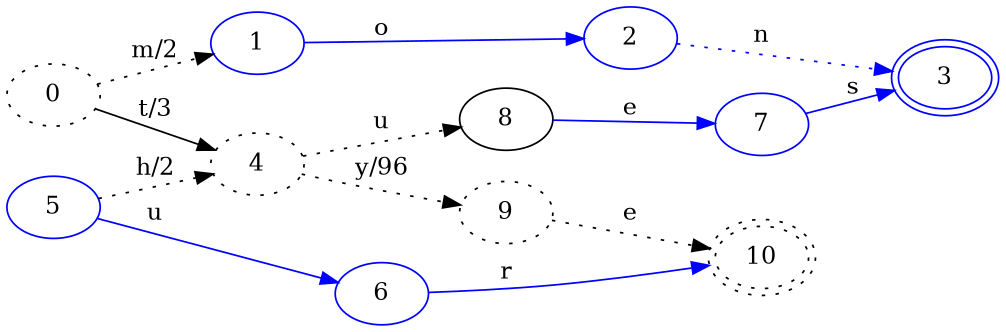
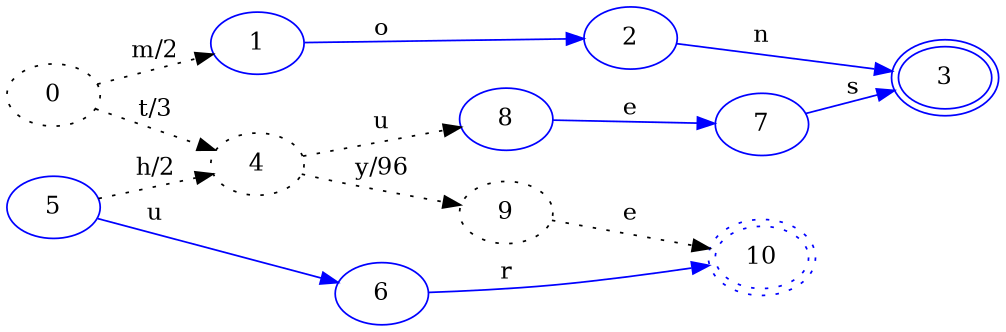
(776, 56) -> (776, 56)
(506, 119) -> (506, 119)
(147, 127) -> (147, 127)
(762, 257) -> (762, 257)
